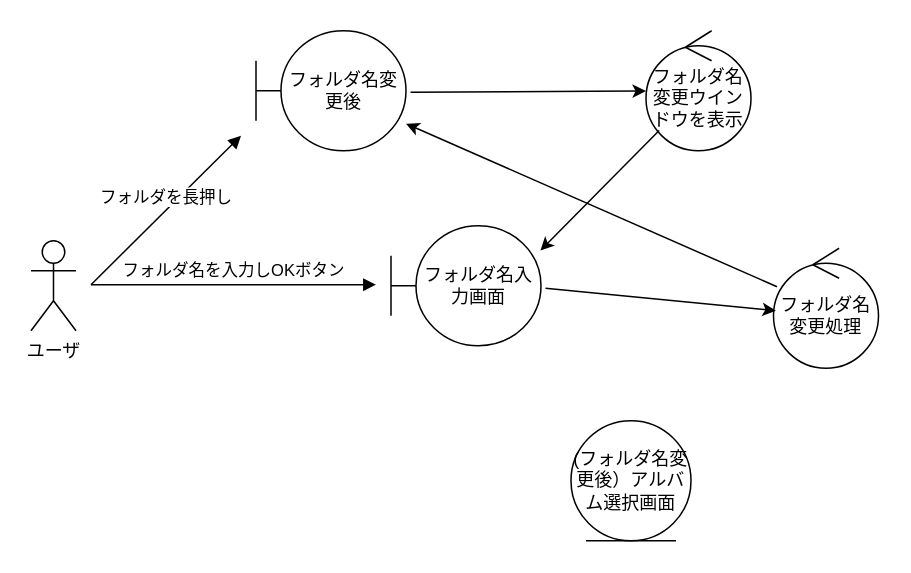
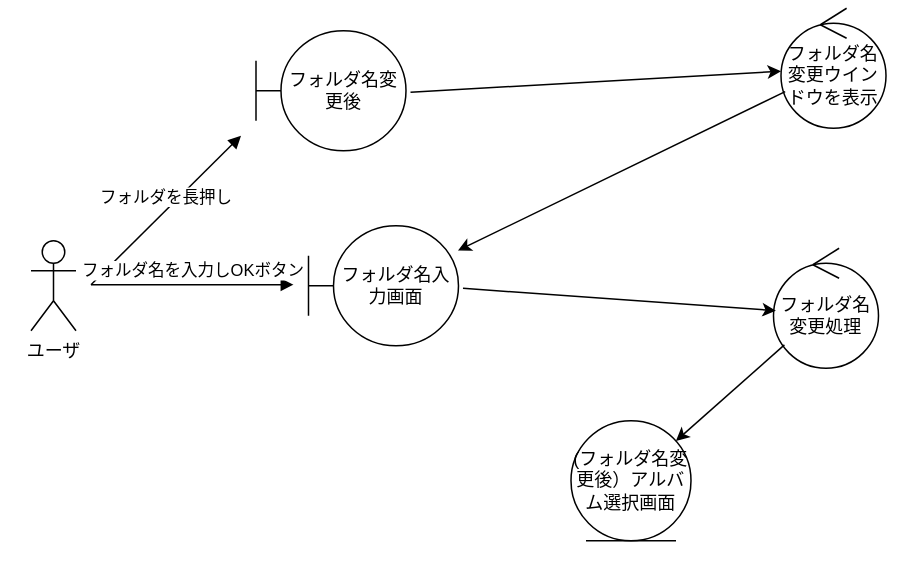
(698, 91) -> (833, 68)
(596, 207) -> (734, 389)
(466, 286) -> (383, 286)
